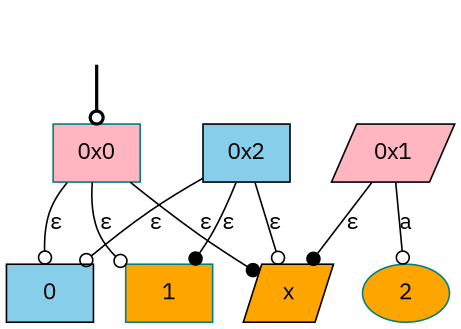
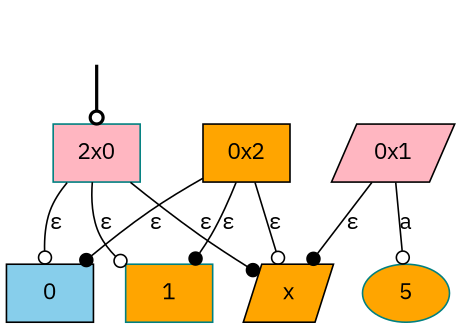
(97, 153) -> (97, 153)
(246, 153) -> (246, 153)
(145, 214) -> (145, 214)
(406, 293) -> (406, 293)
